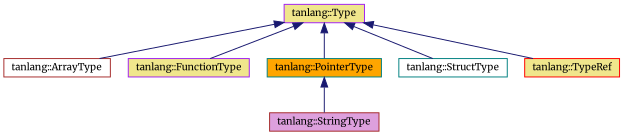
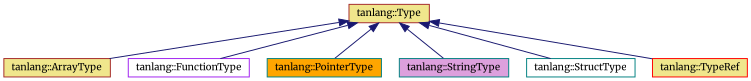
(324, 14) -> (389, 14)
(57, 68) -> (57, 68)
(189, 68) -> (189, 68)
(324, 100) -> (425, 44)
(324, 122) -> (454, 68)
